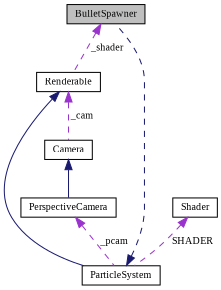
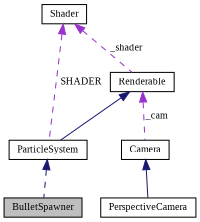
(85, 53) -> (107, 51)
(98, 246) -> none
